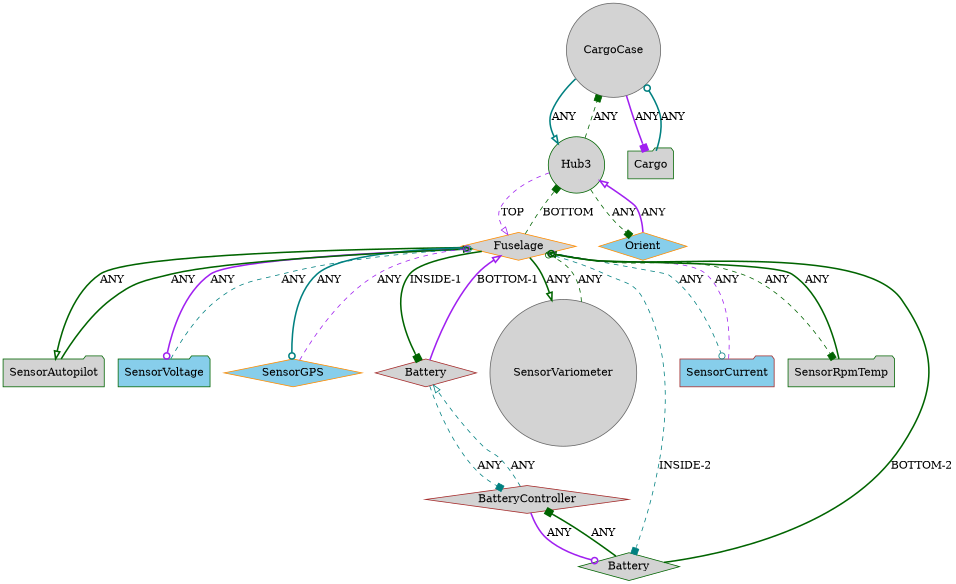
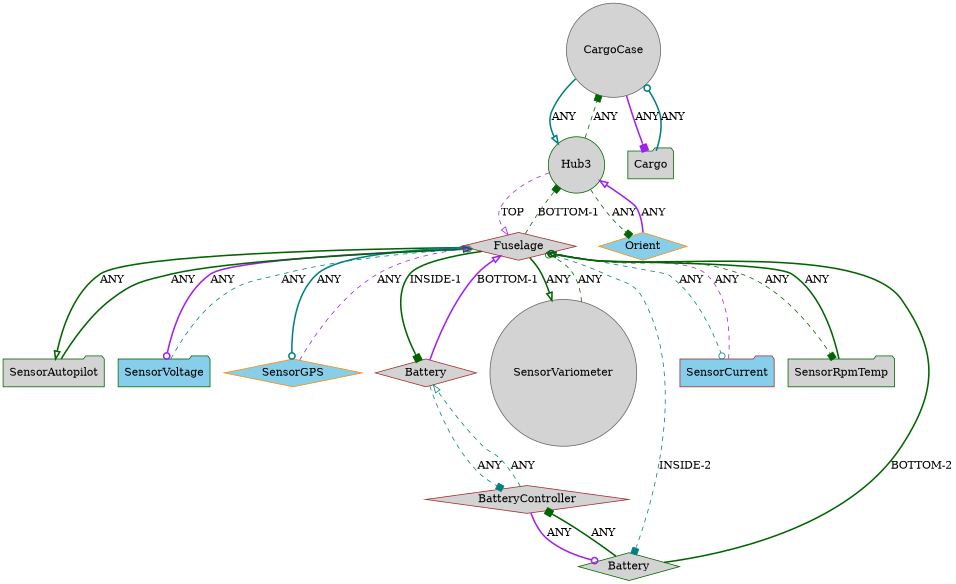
(568, 213) -> (568, 213)
(519, 246) -> (519, 246)
